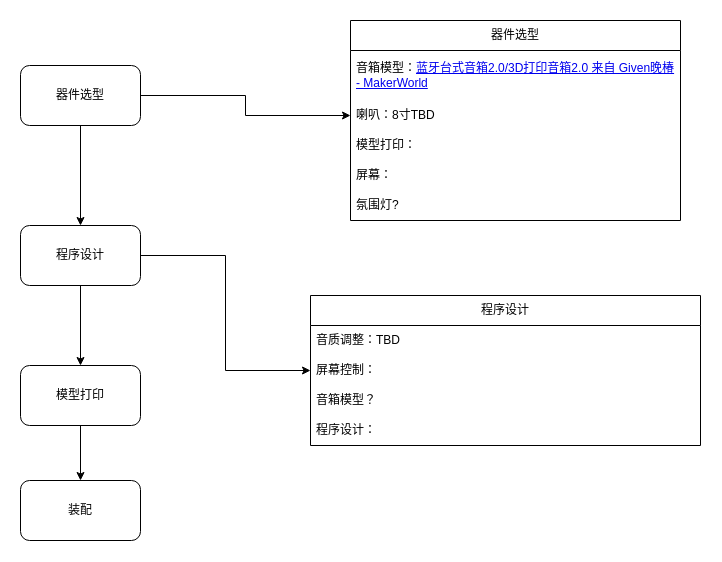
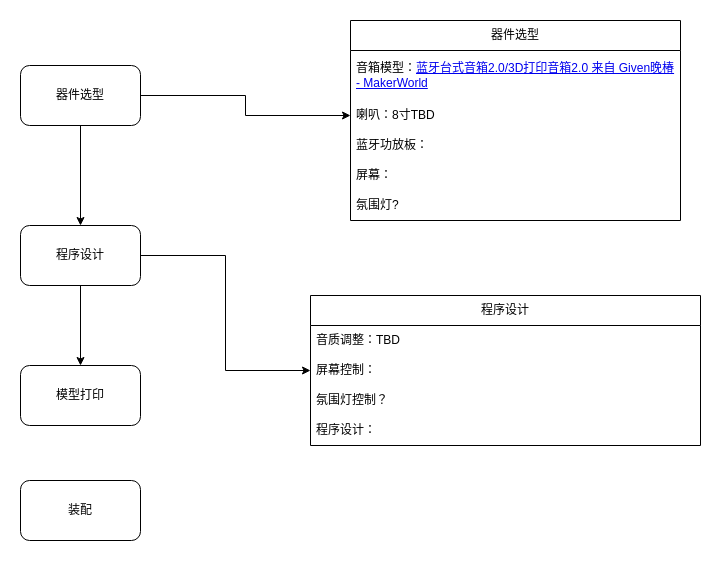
(387, 146) -> (393, 146)
(347, 401) -> (353, 401)
(81, 450) -> none
